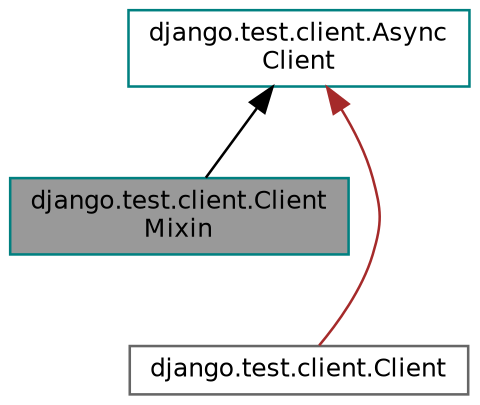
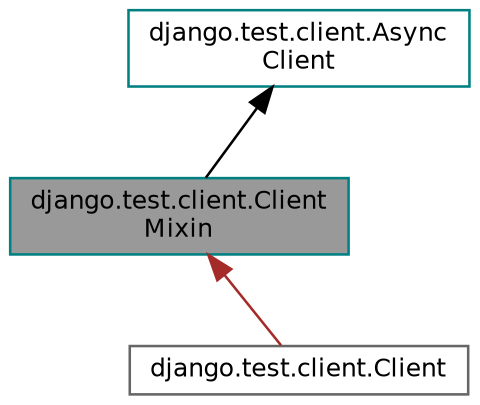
(378, 231) -> (253, 310)
